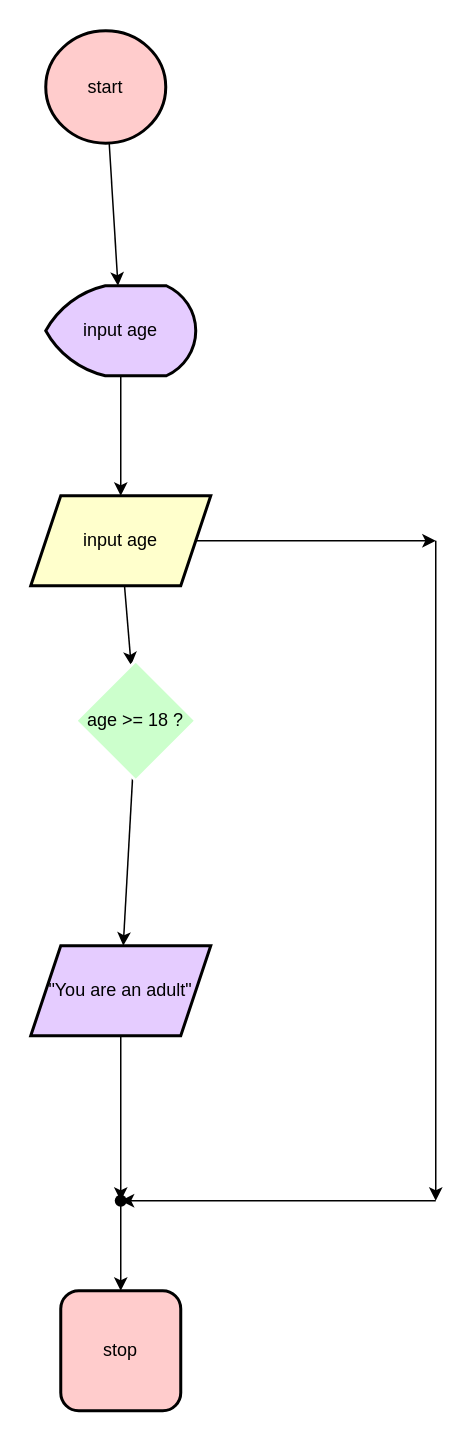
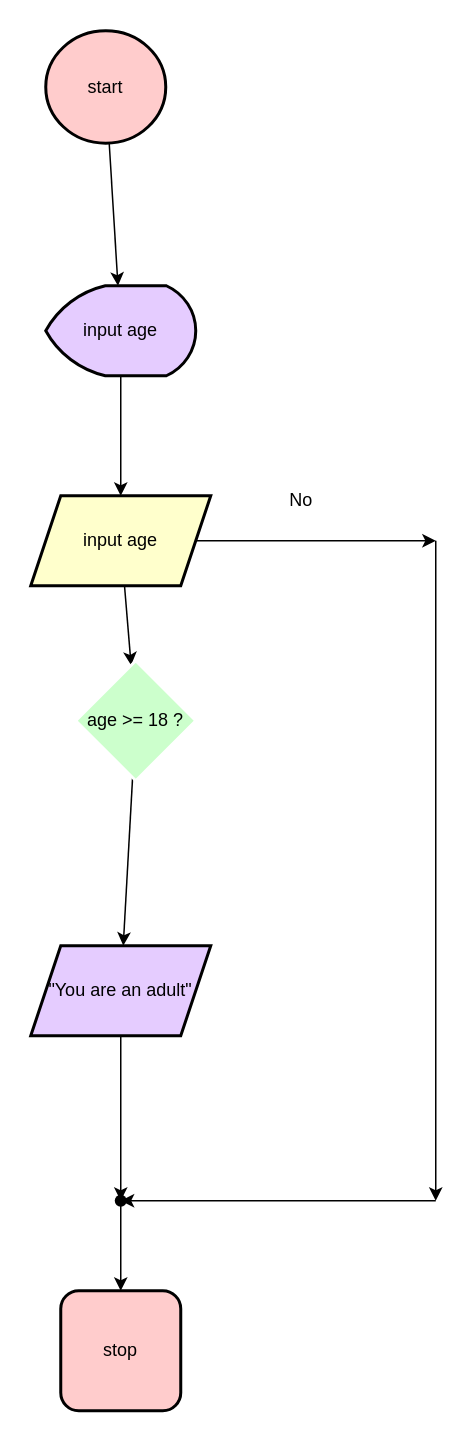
none -> (301, 500)
